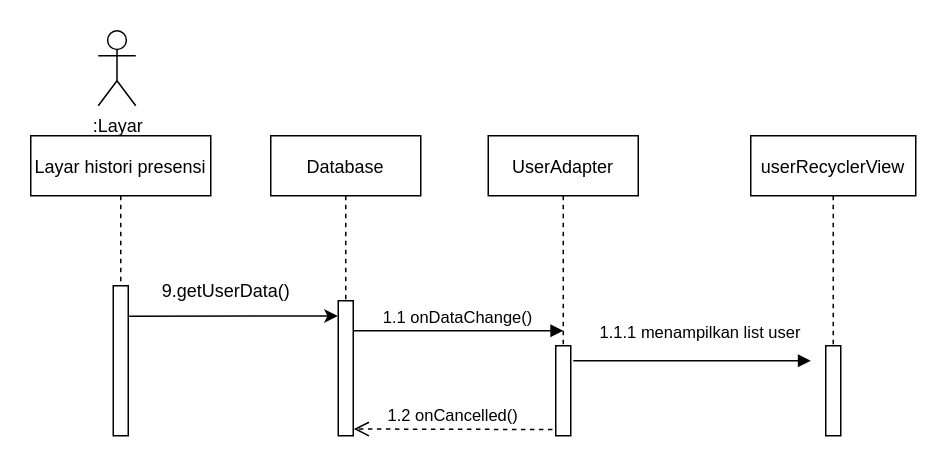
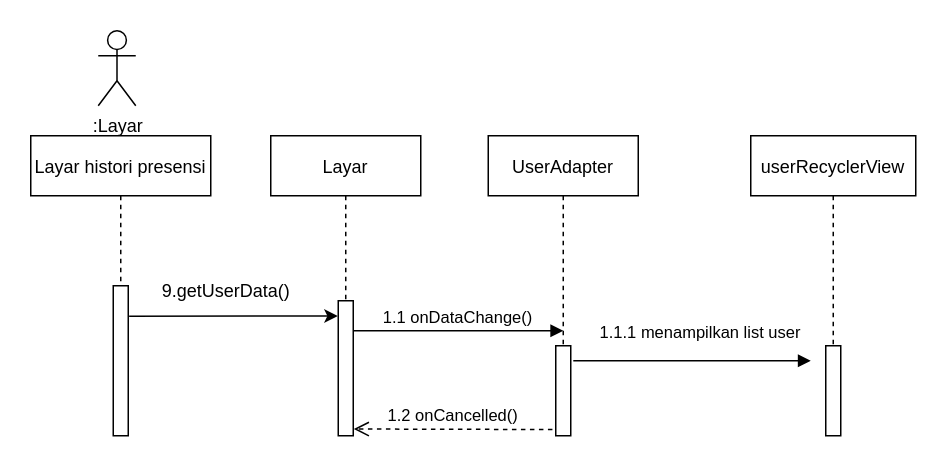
(345, 167) -> (345, 167)
